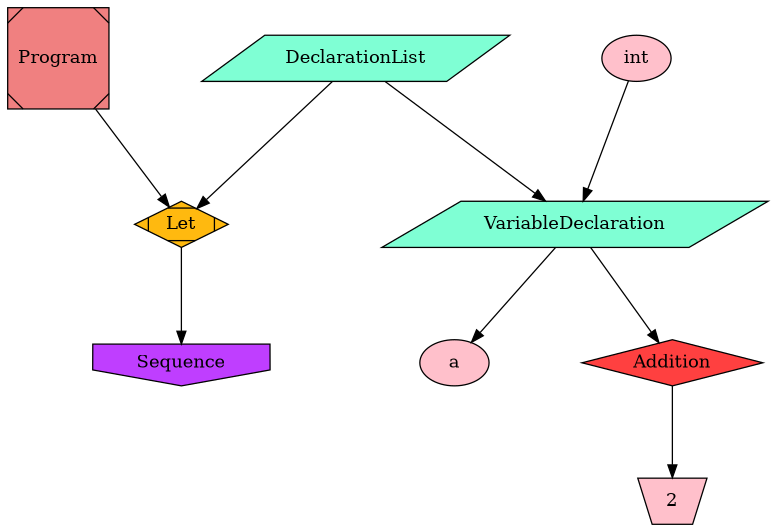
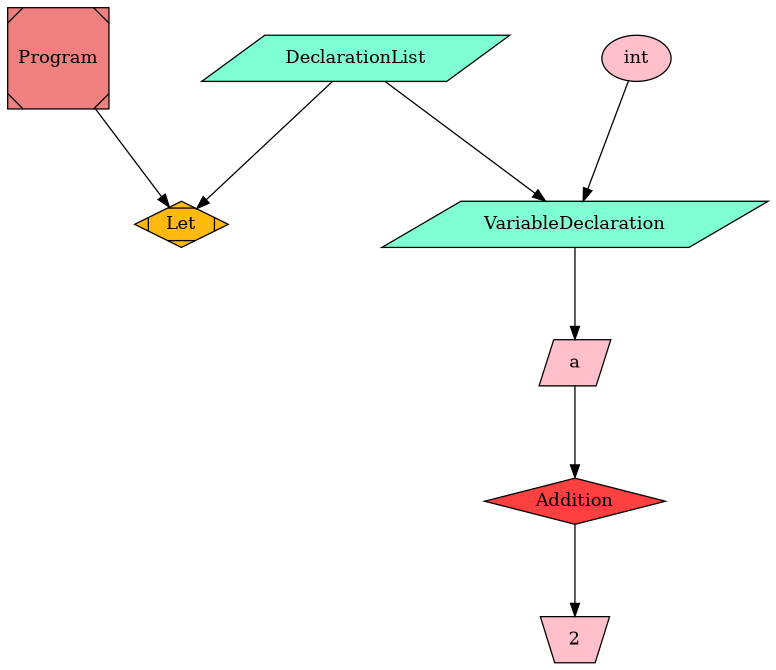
(621, 290) -> (575, 425)
(181, 363) -> none
(454, 363) -> (575, 363)
